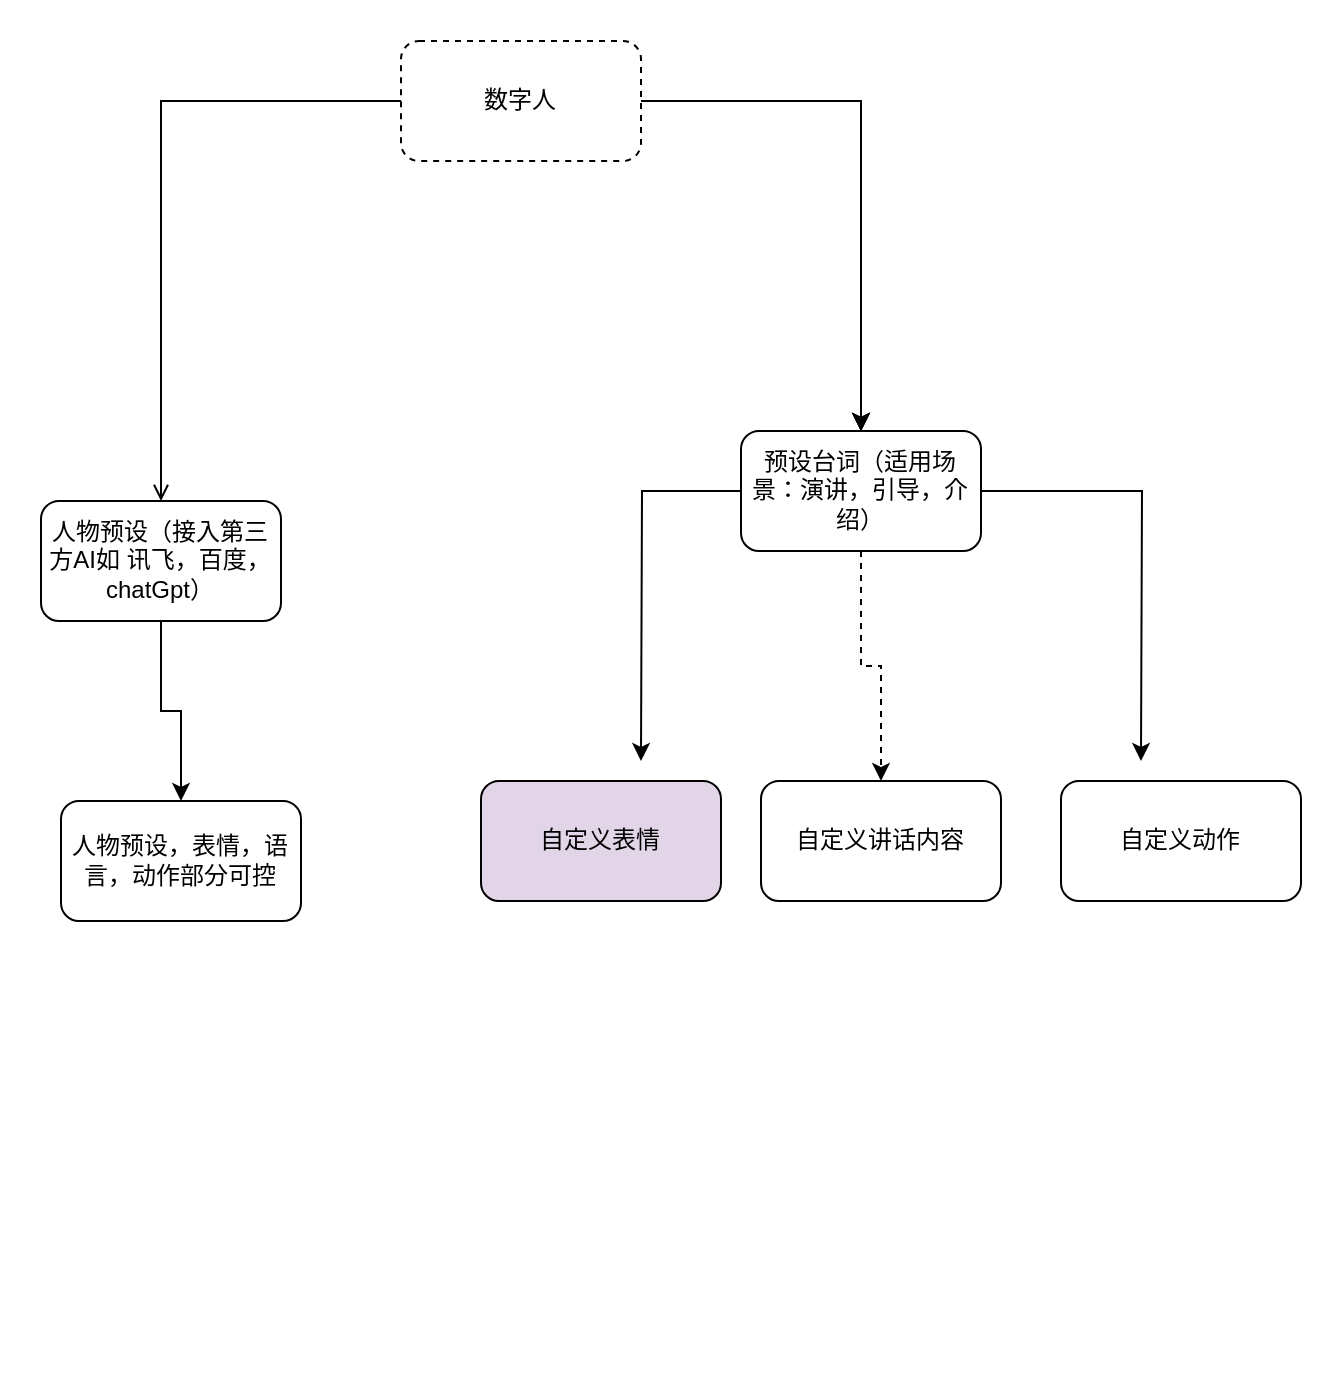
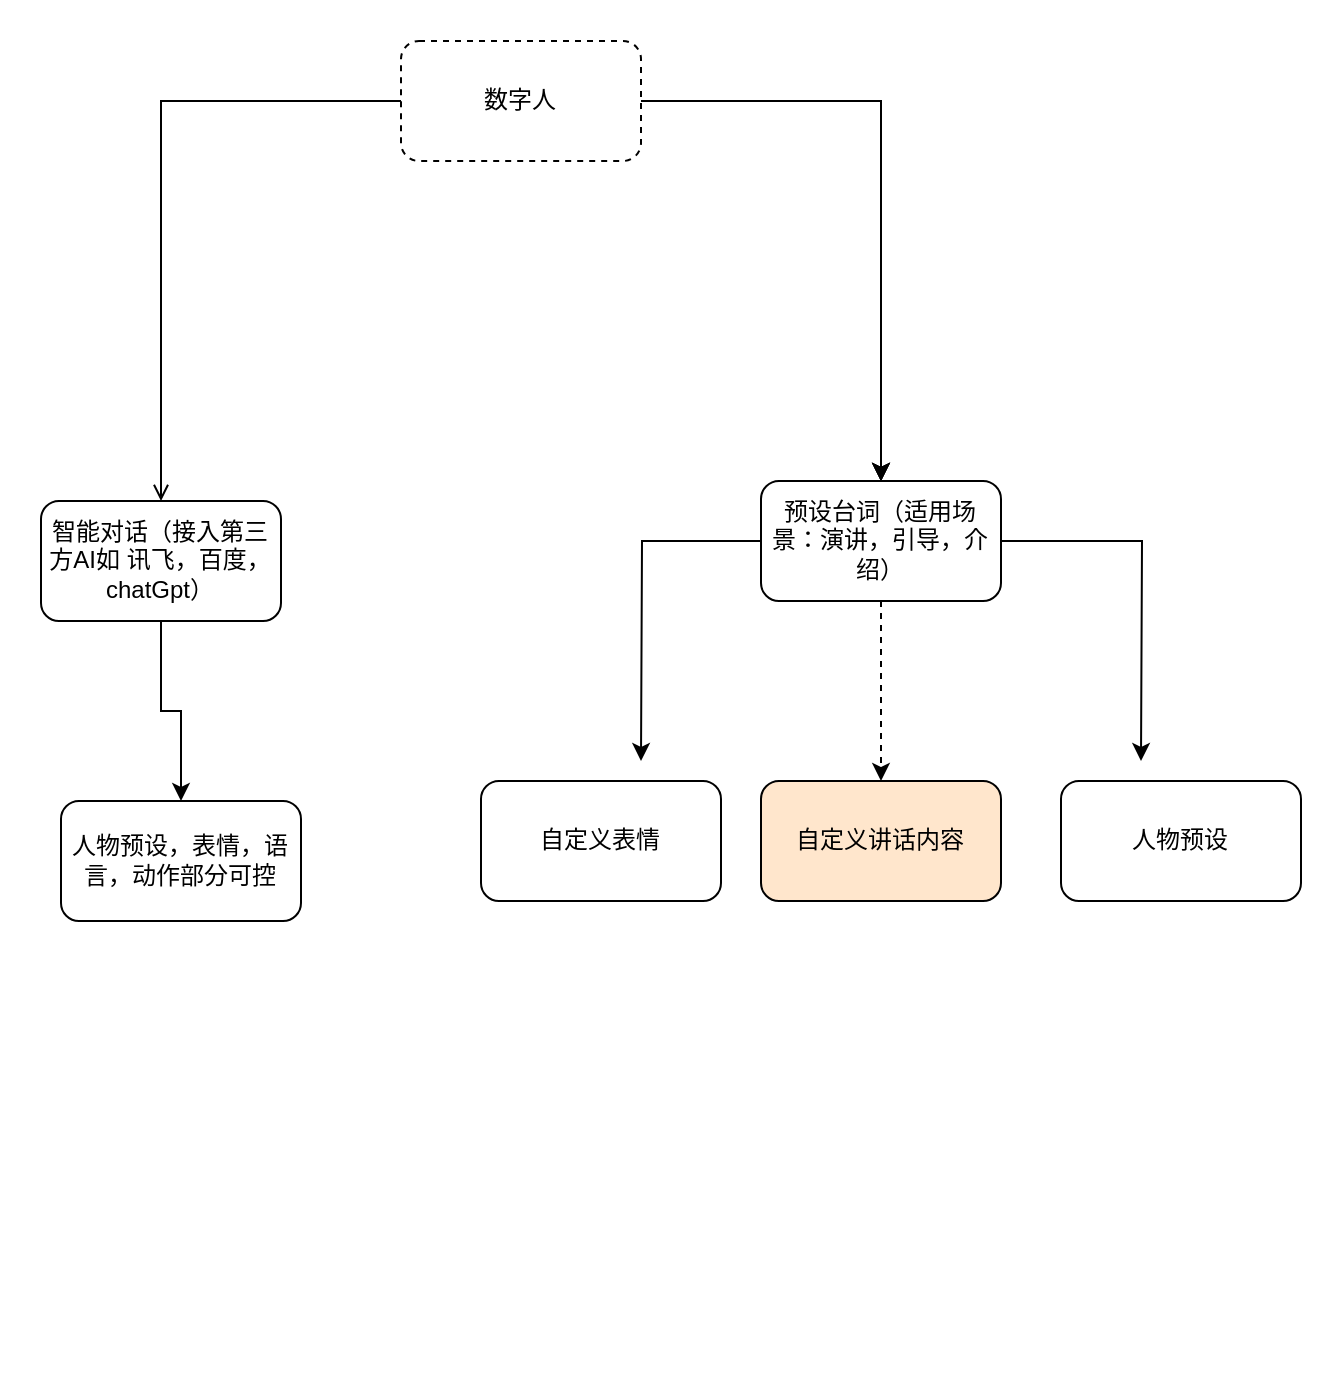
(861, 491) -> (881, 541)
(161, 561) -> (161, 561)
(601, 841) -> (601, 841)
(881, 841) -> (881, 841)
(1181, 841) -> (1181, 841)
